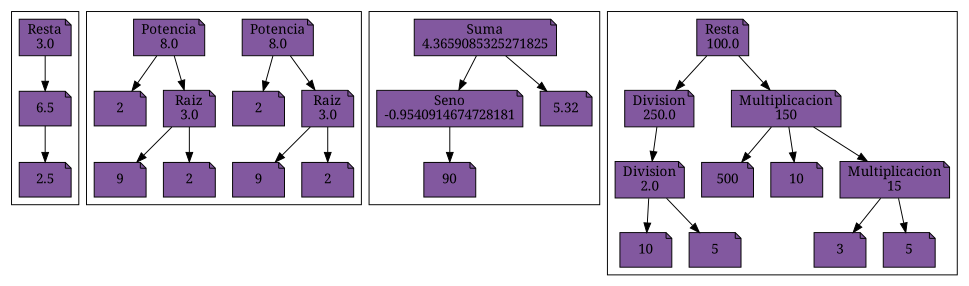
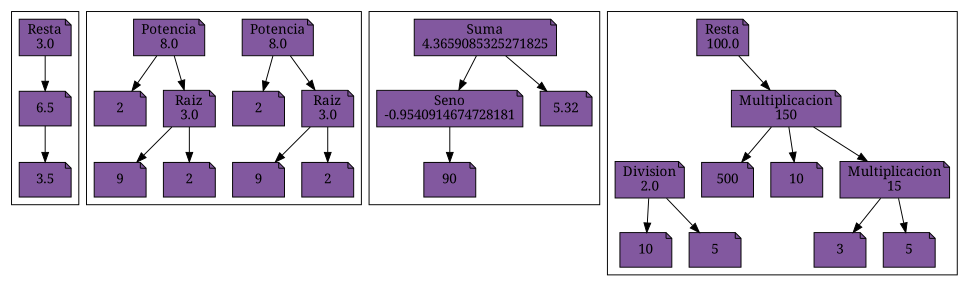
(659, 109) -> none
(45, 180) -> (45, 180)
